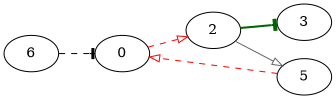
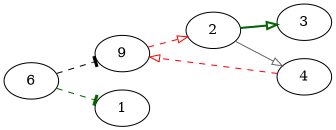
(256, 27) -> (254, 27)
(122, 54) -> (122, 54)
(304, 77) -> (304, 77)
none -> (122, 108)
